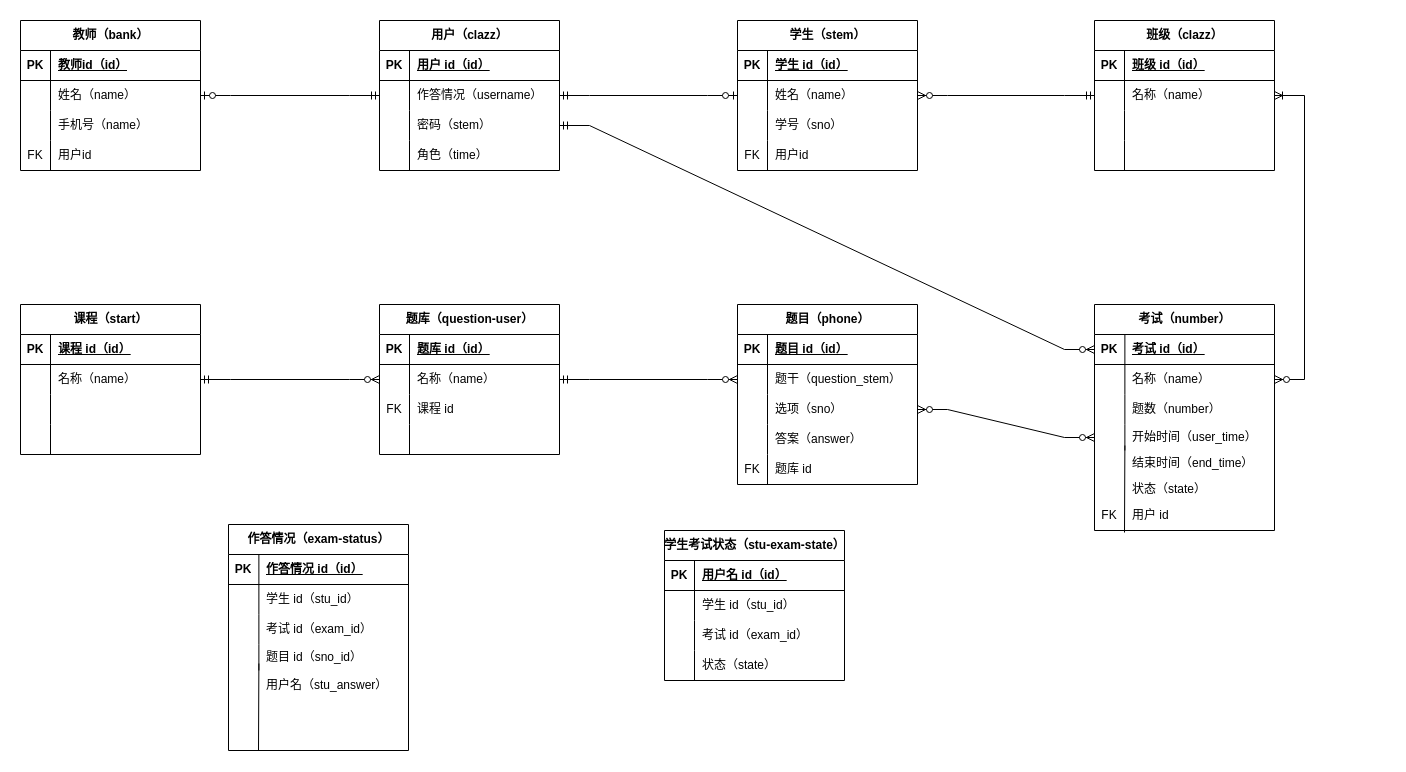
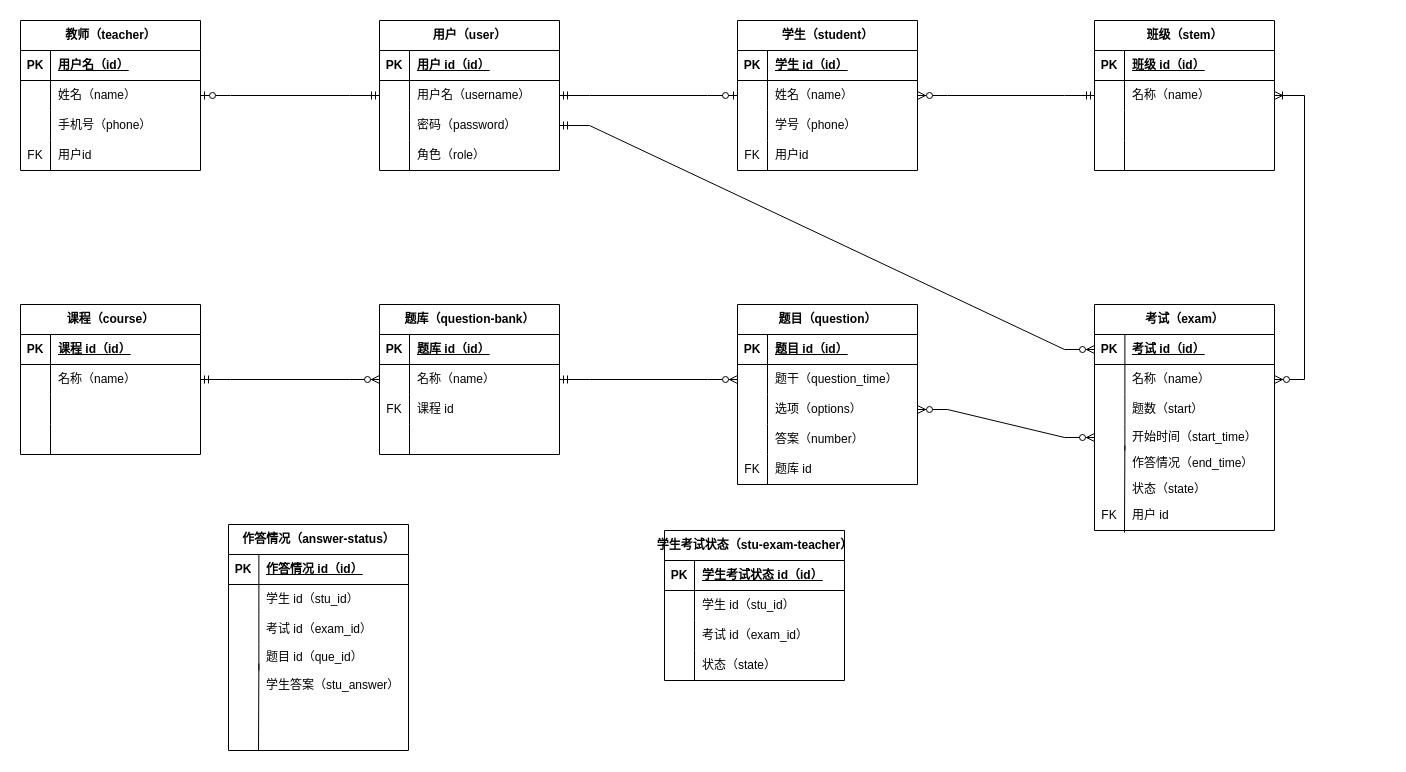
(111, 36) -> (111, 36)
(470, 36) -> (470, 36)
(828, 36) -> (828, 36)
(1185, 36) -> (1185, 36)
(93, 66) -> (94, 66)
(480, 96) -> (474, 96)
(102, 126) -> (105, 126)
(455, 126) -> (468, 126)
(810, 126) -> (816, 126)
(453, 156) -> (453, 156)
(111, 320) -> (111, 320)
(470, 320) -> (470, 320)
(828, 320) -> (828, 320)
(1185, 320) -> (1185, 320)
(842, 380) -> (840, 380)
(810, 410) -> (821, 410)
(1177, 410) -> (1173, 410)
(1197, 438) -> (1201, 438)
(820, 440) -> (820, 440)
(1194, 464) -> (1194, 464)
(319, 540) -> (319, 540)
(755, 546) -> (755, 546)
(746, 576) -> (764, 576)
(316, 658) -> (316, 658)
(330, 686) -> (336, 686)
